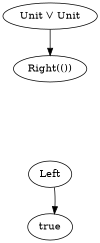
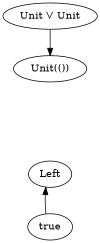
(50, 69) -> (50, 69)
(55, 197) -> (45, 204)
